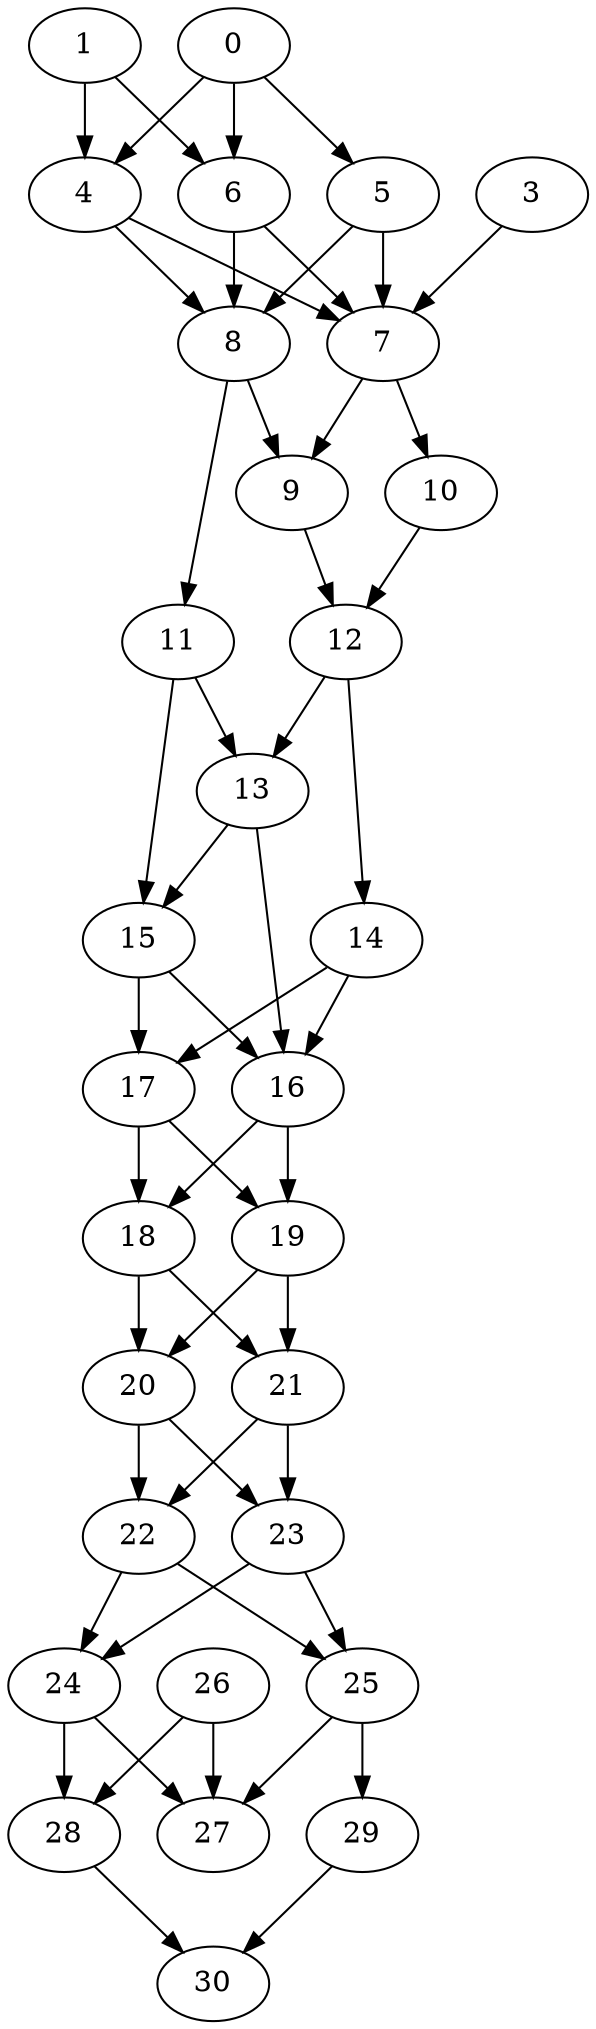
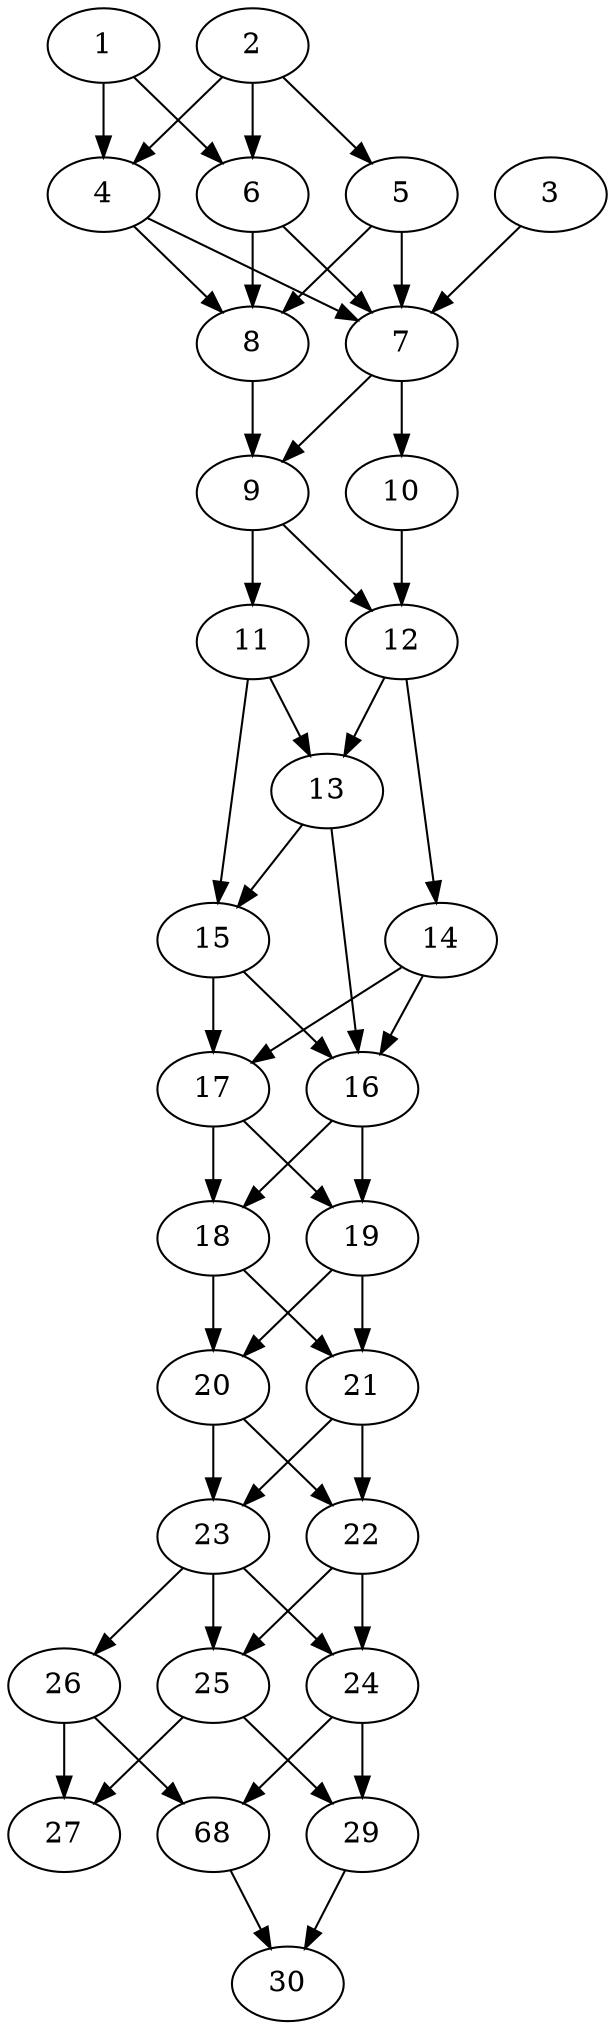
(234, 46) -> (253, 46)
(208, 482) -> (253, 557)
none -> (146, 1604)
(129, 1751) -> (362, 1750)
(64, 1835) -> (213, 1835)
